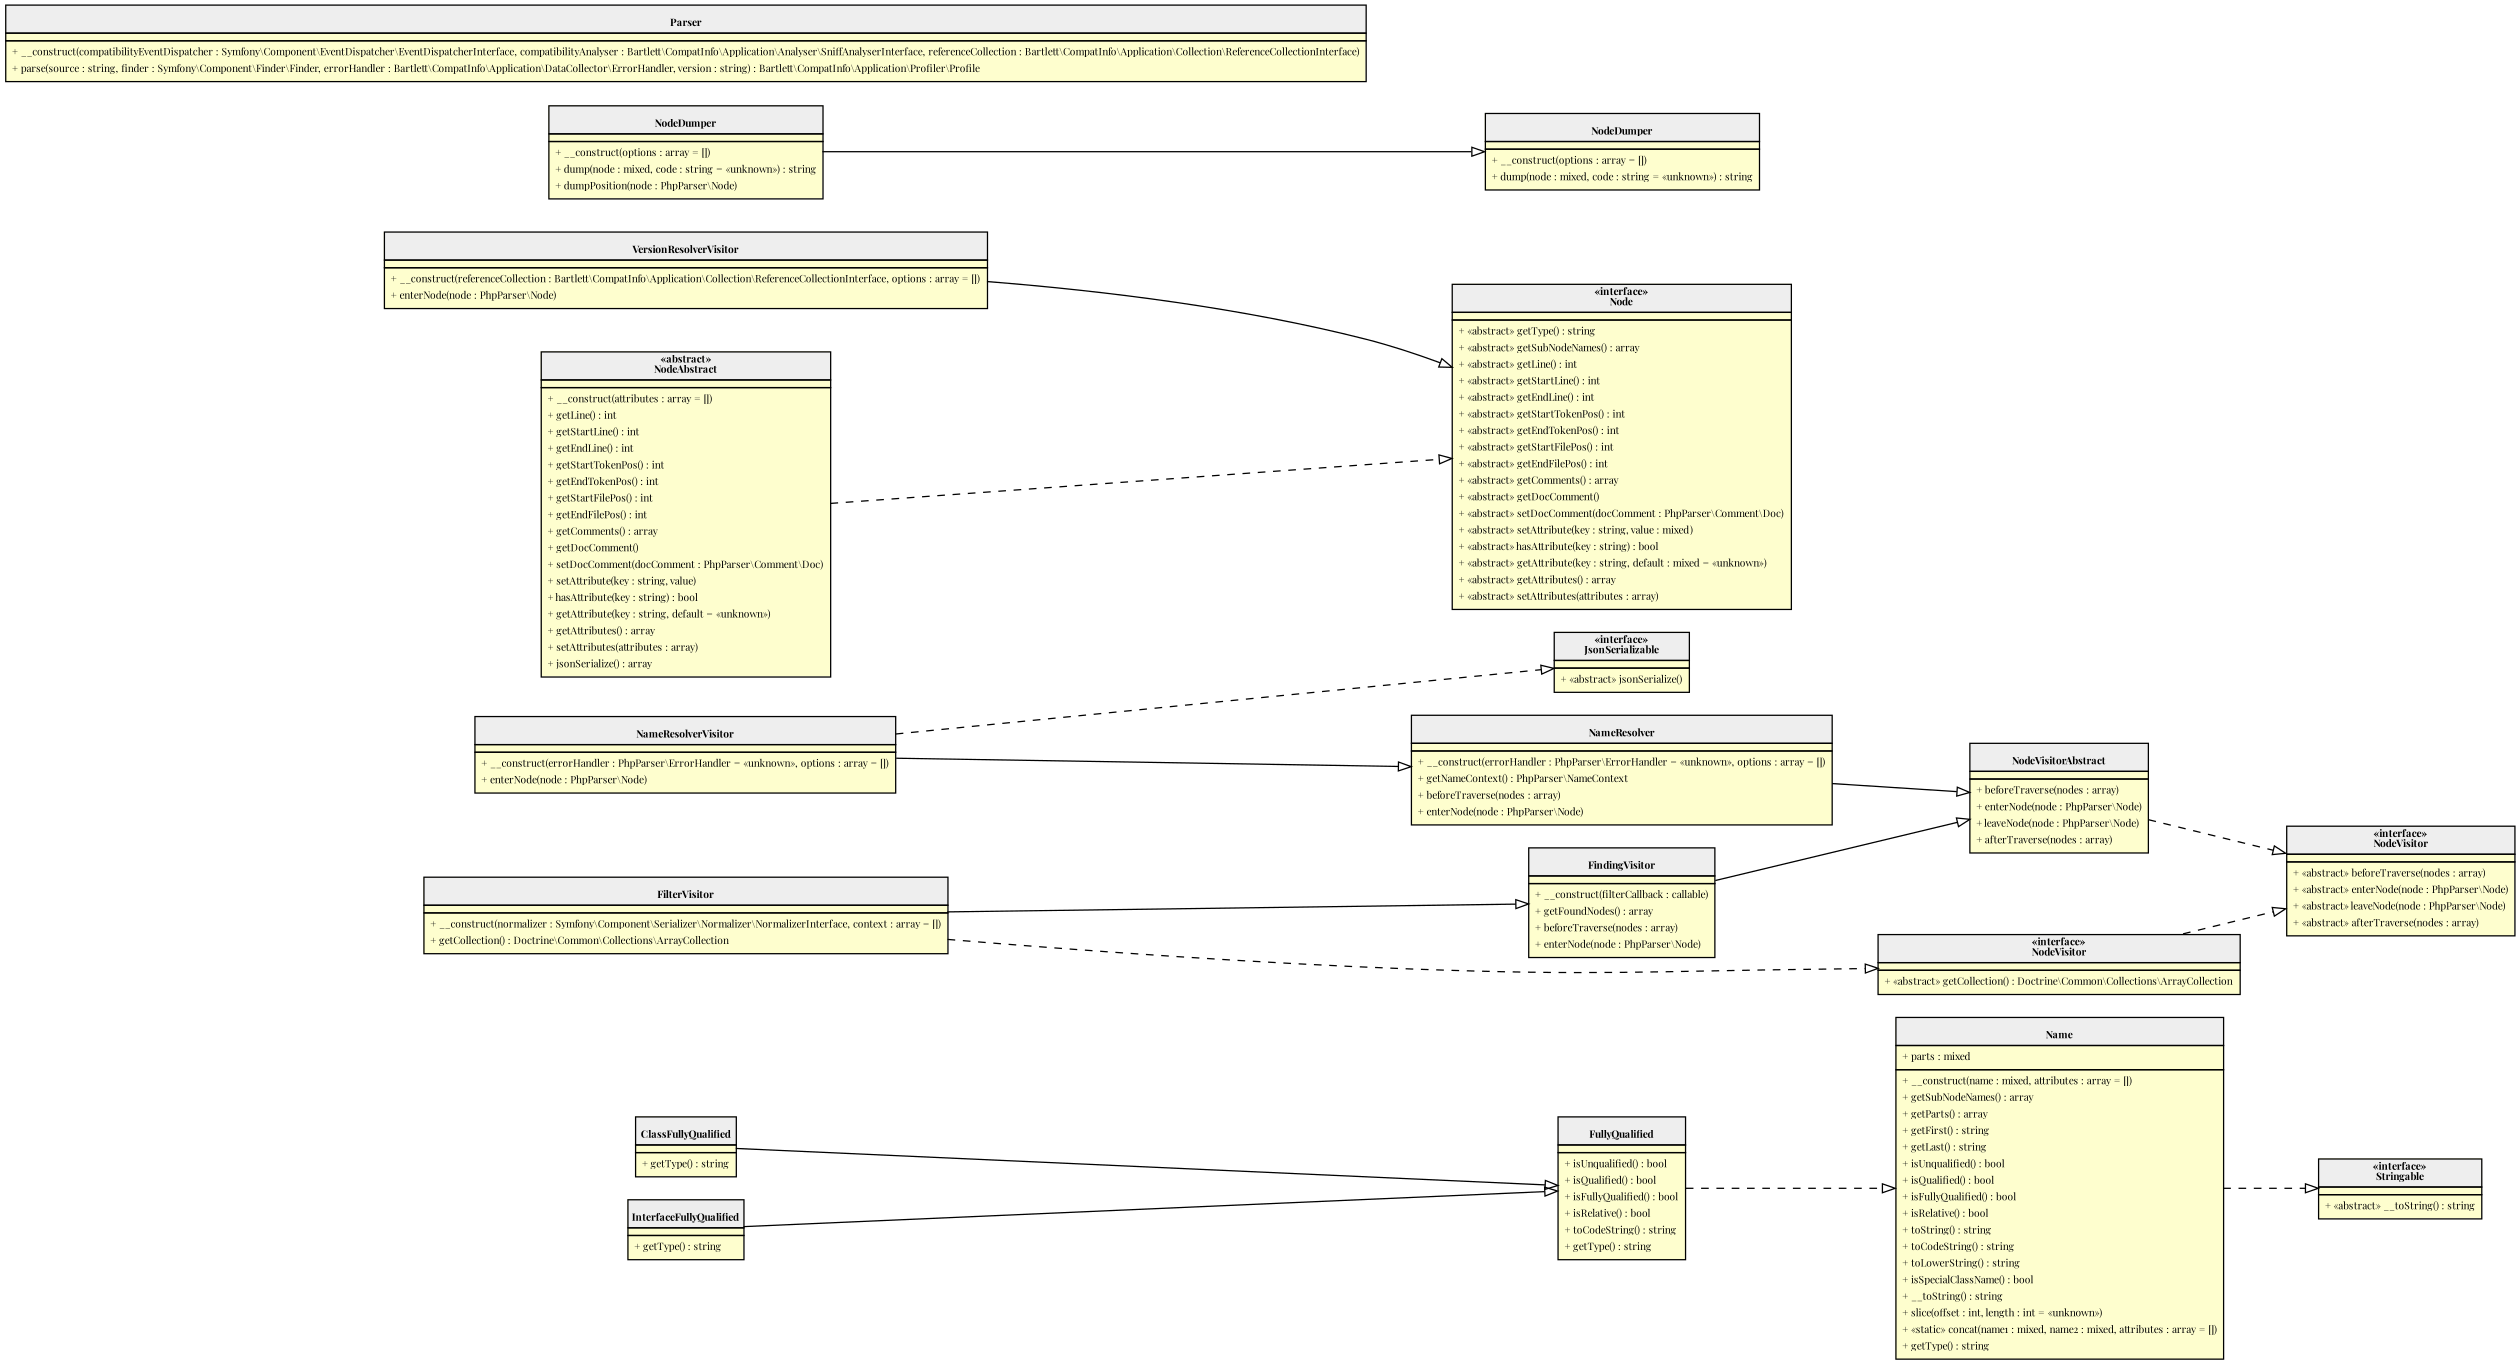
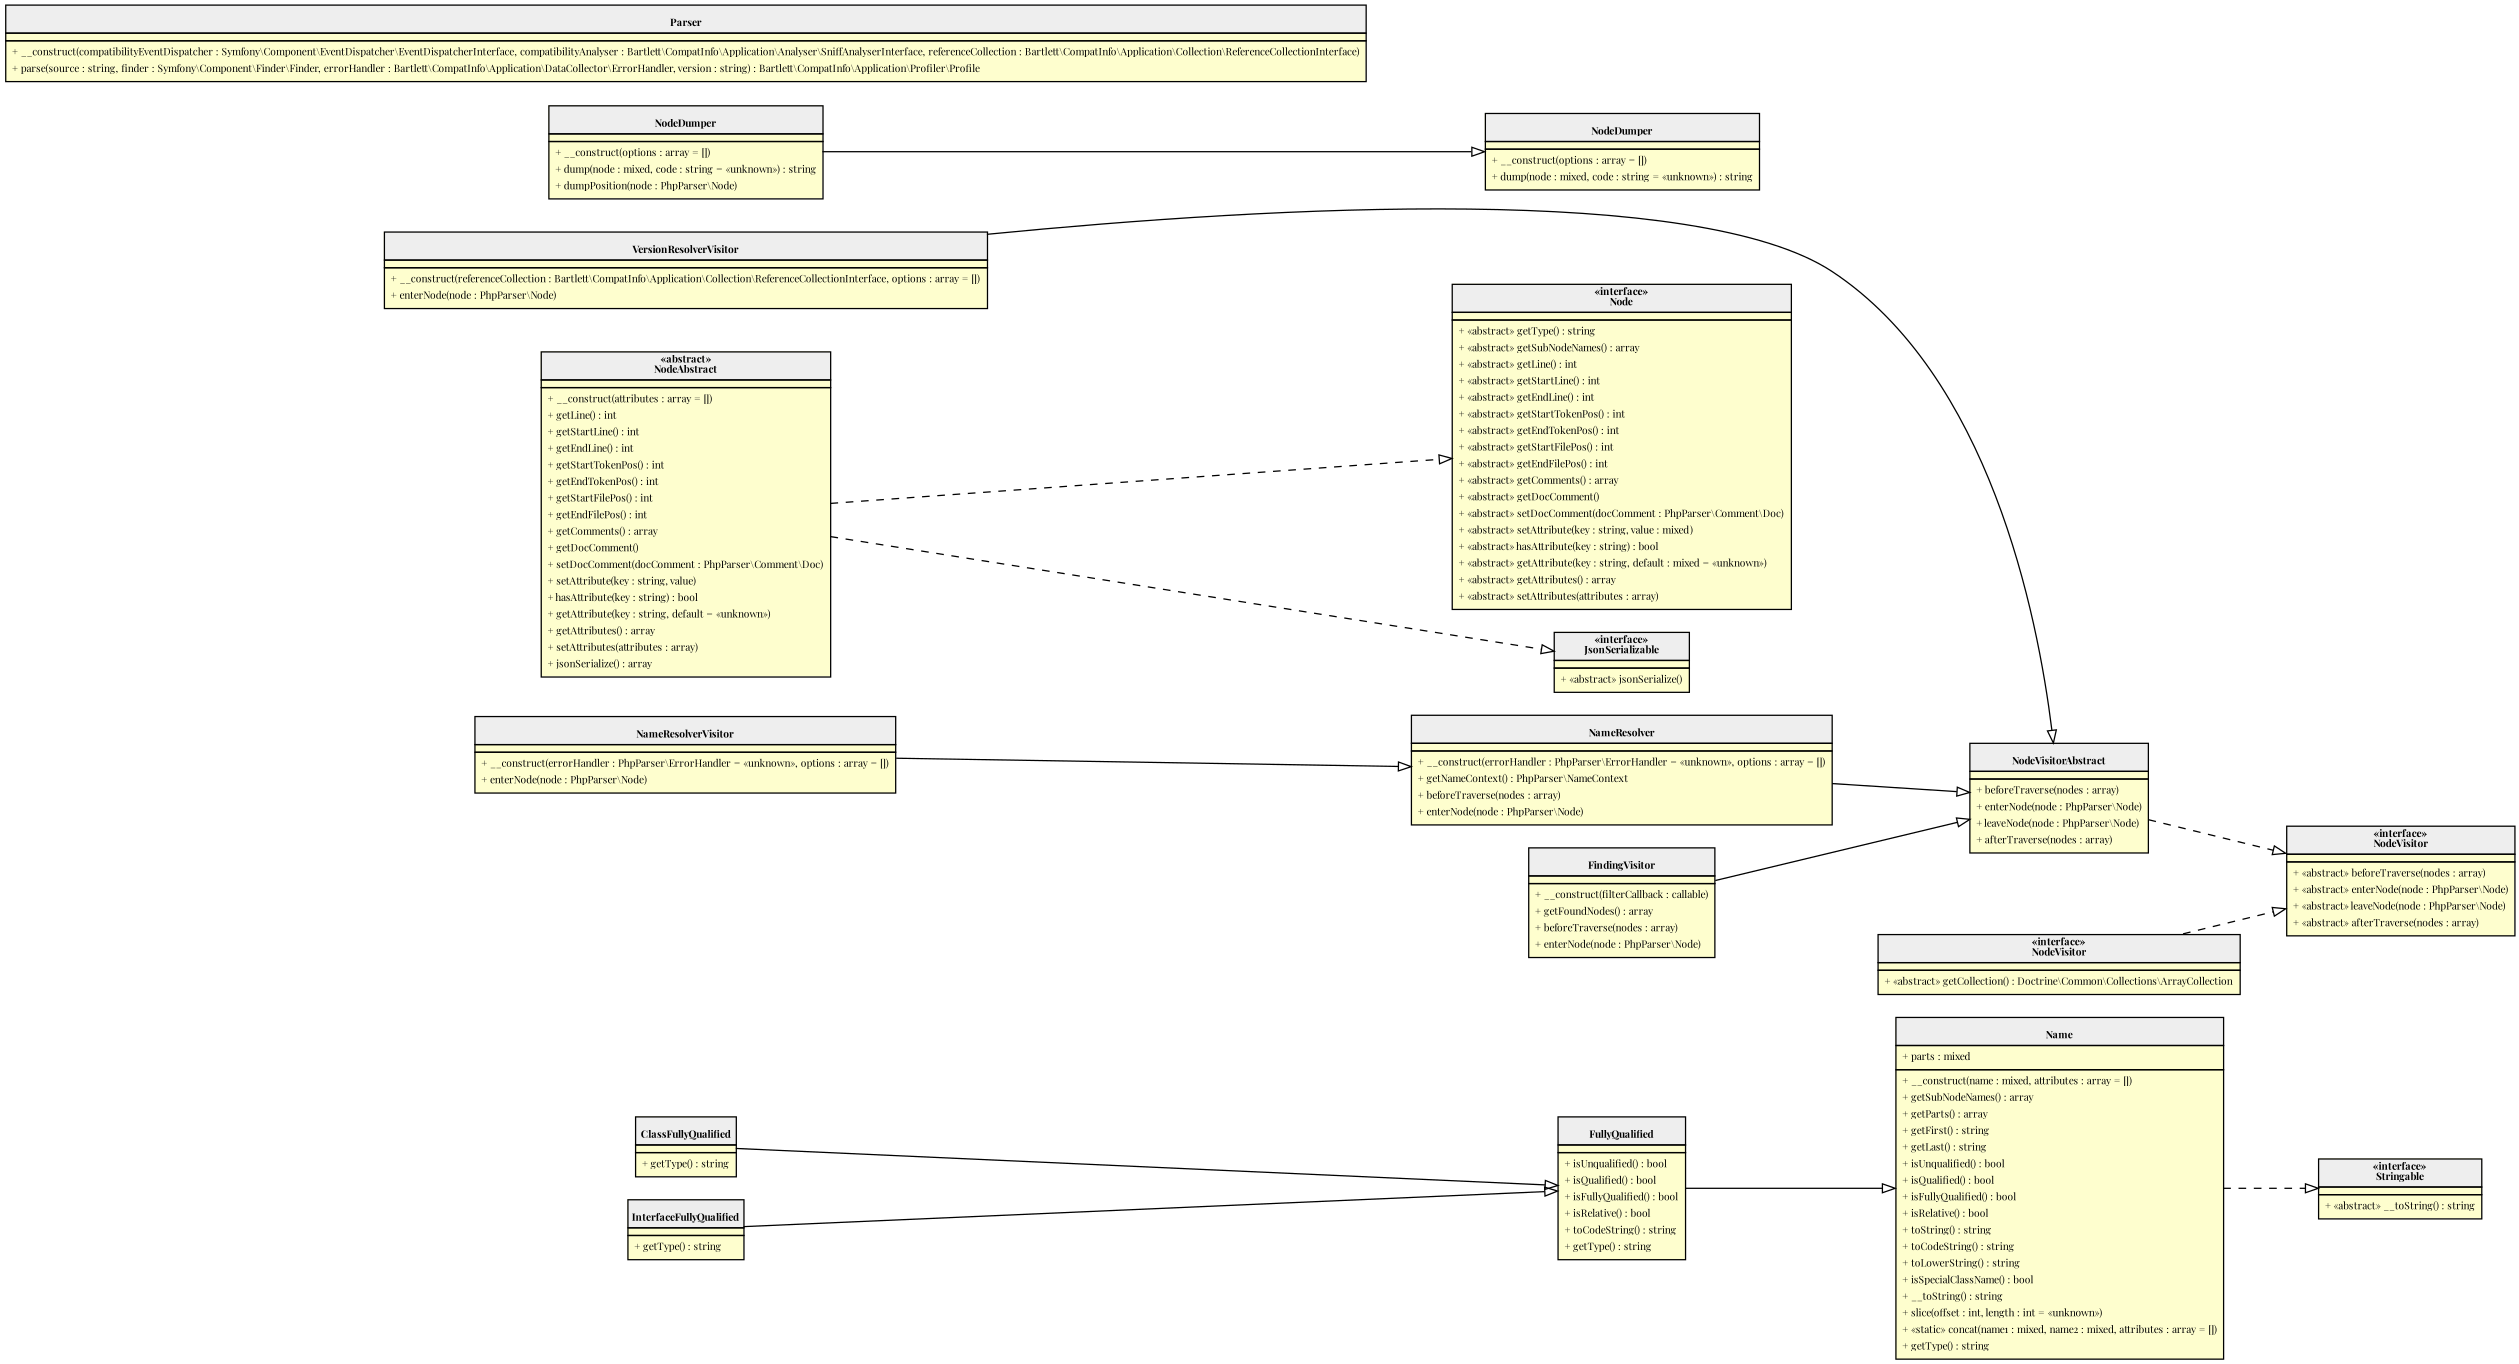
(1216, 309) -> (1674, 223)
(1218, 702) -> (1186, 593)
(685, 915) -> none
(1784, 1188) -> (1784, 1188)
